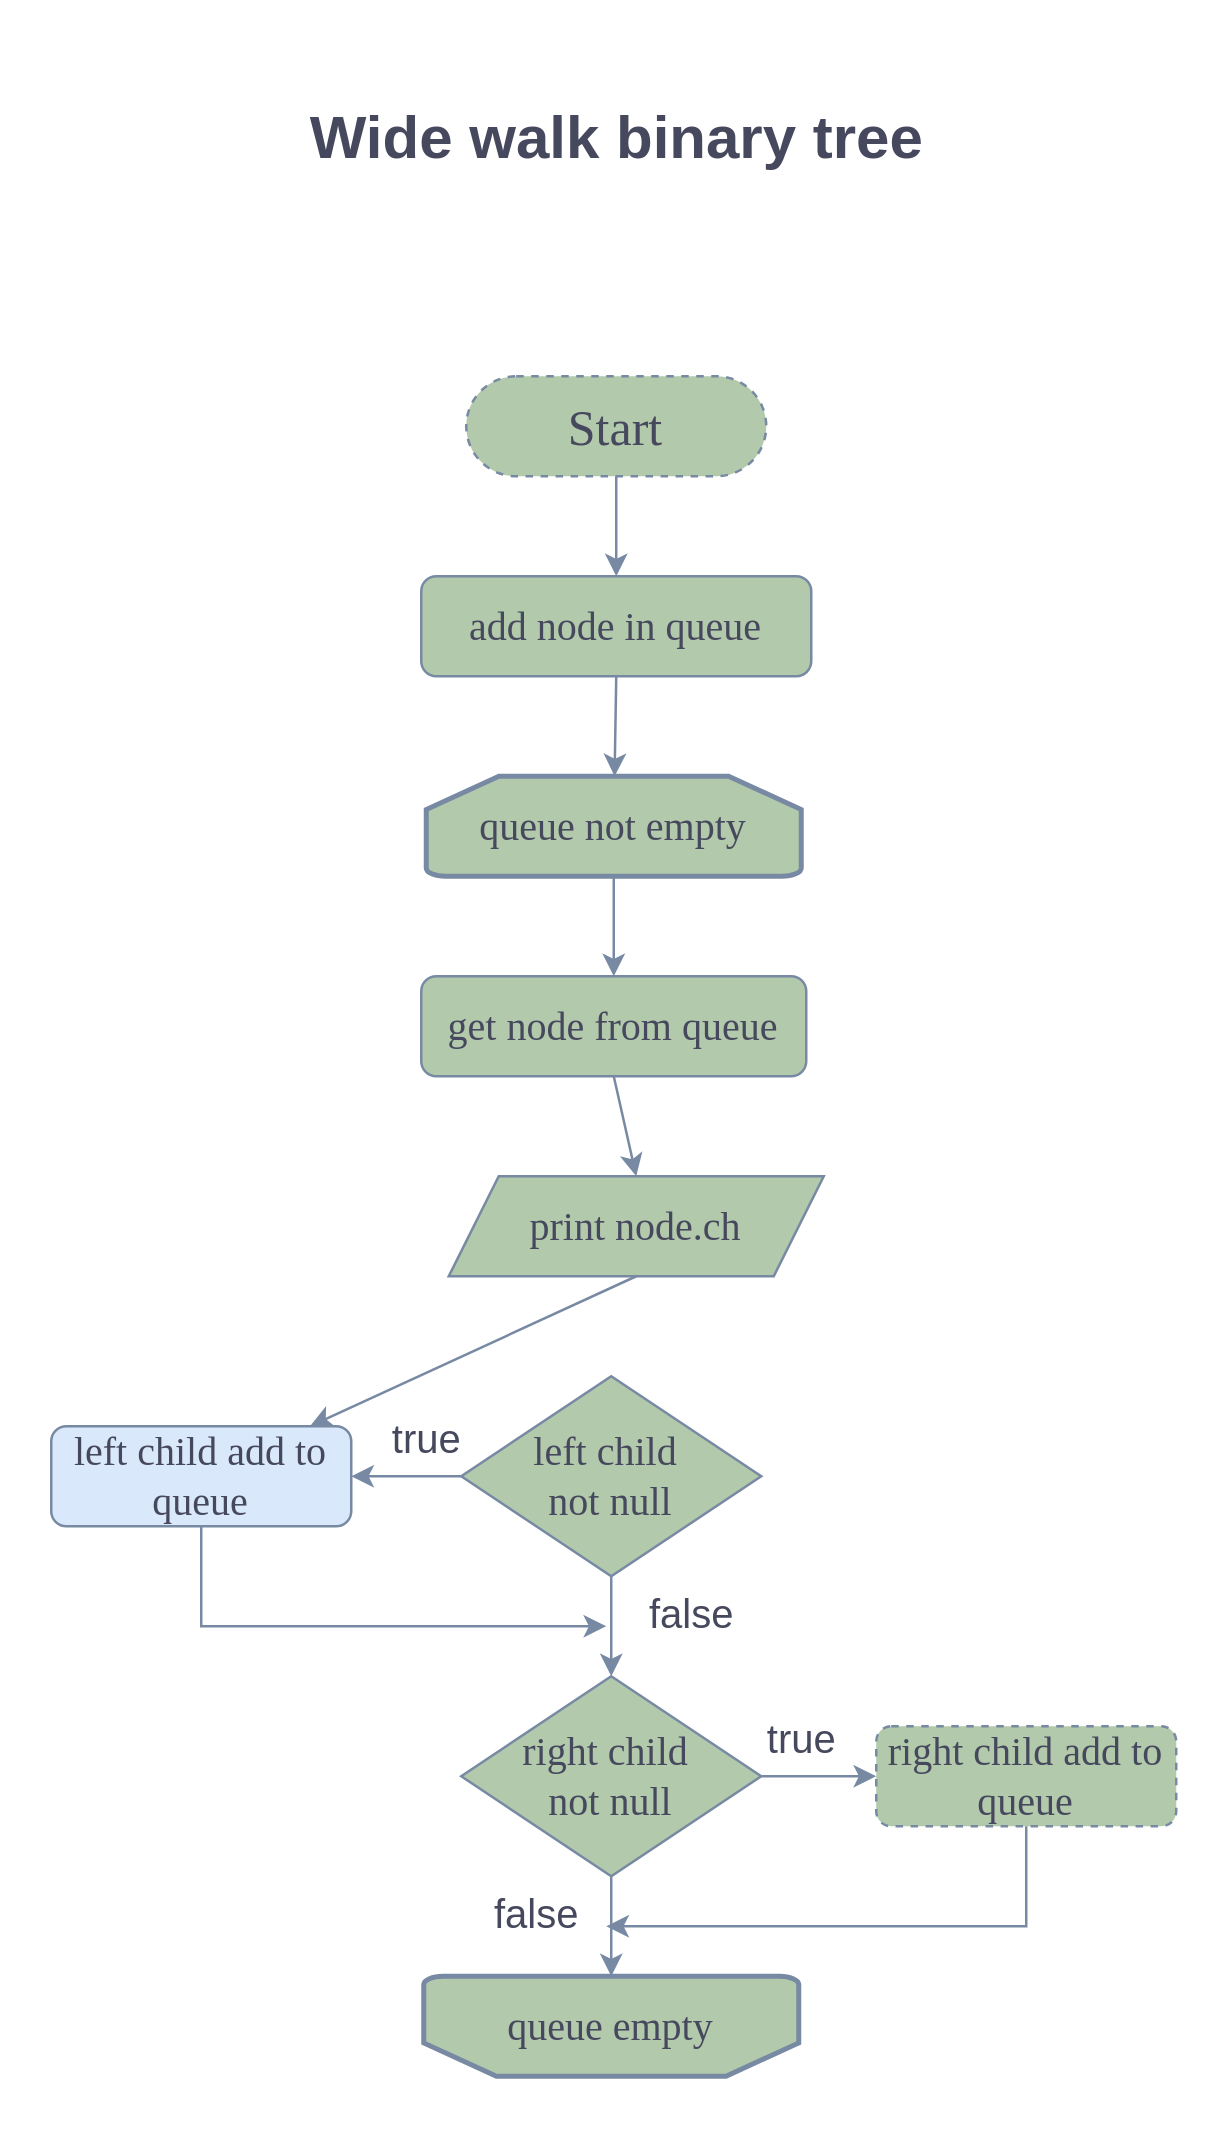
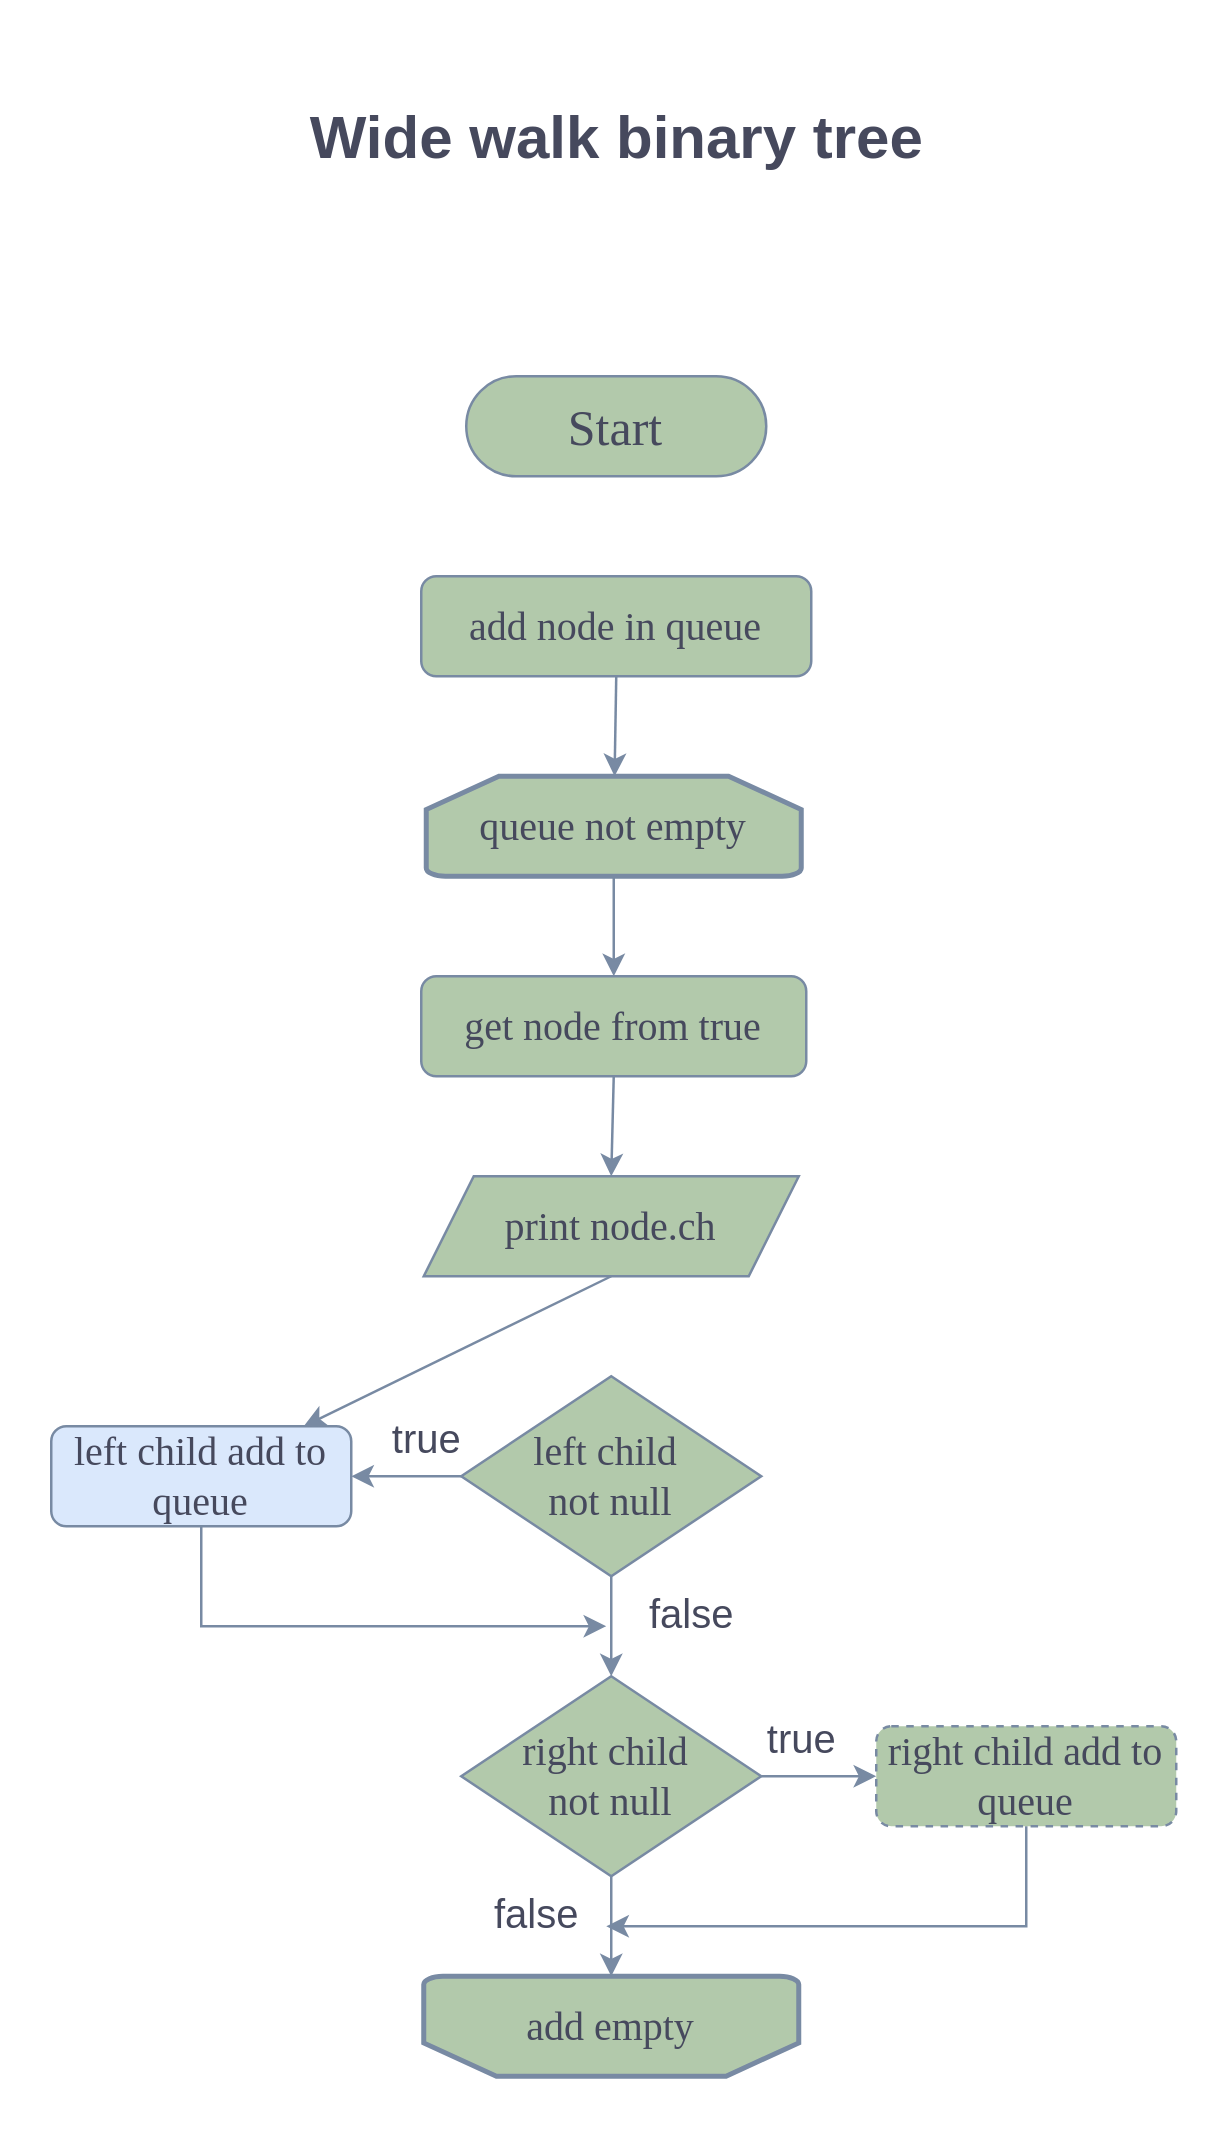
(616, 426) -> (616, 426)
(616, 518) -> none
(614, 1026) -> (614, 1026)
(636, 1226) -> (611, 1226)
(611, 2026) -> (611, 2026)
